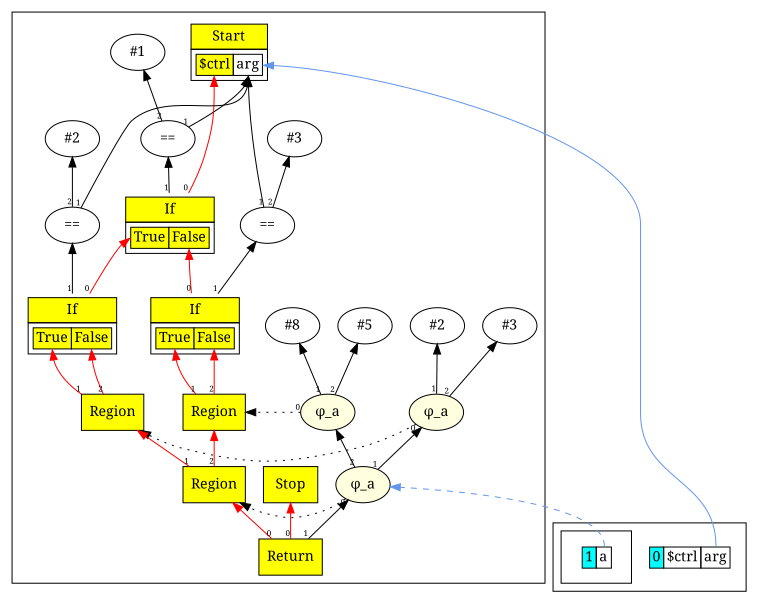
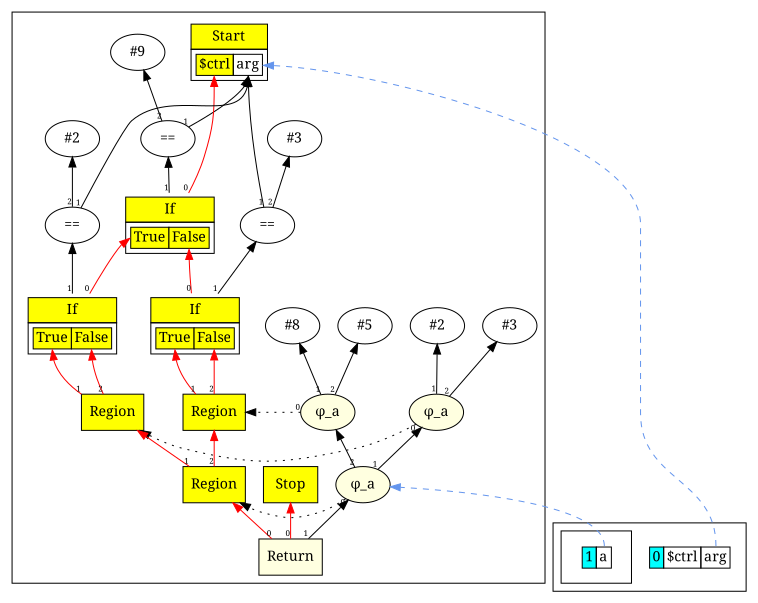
(138, 52) -> (138, 52)
(628, 192) -> (628, 192)
(291, 557) -> (291, 557)
